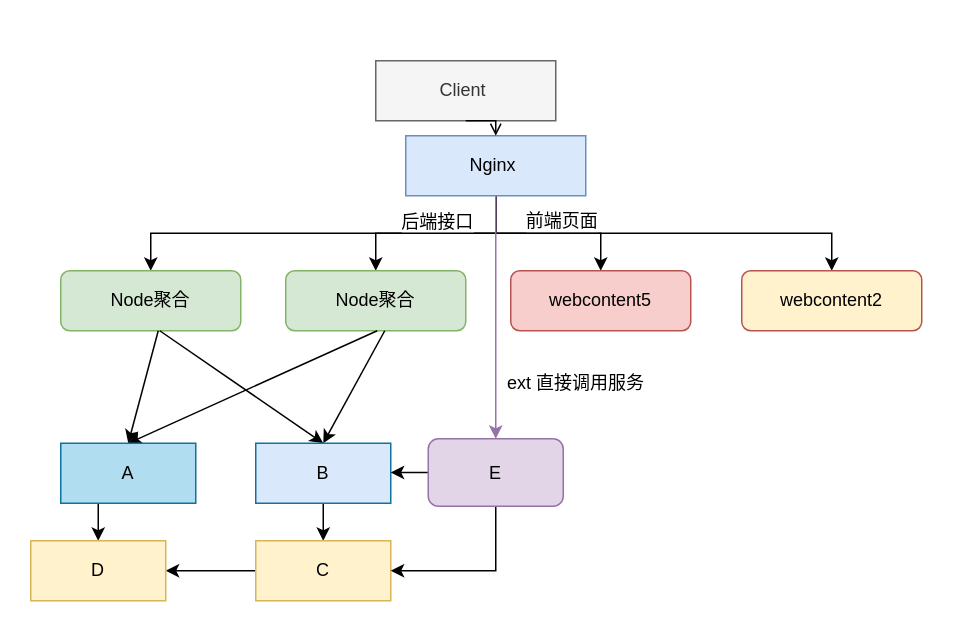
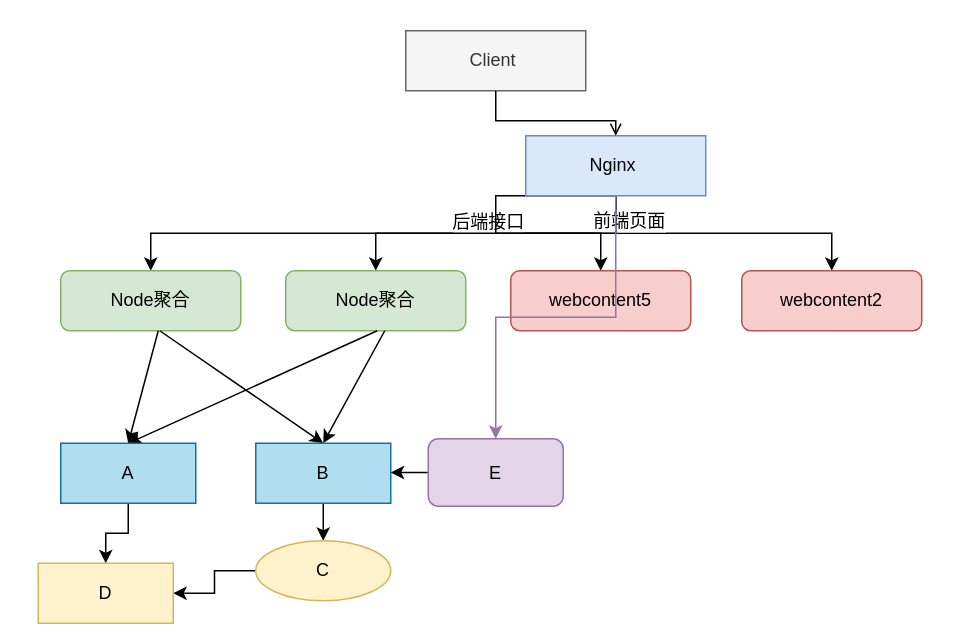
(466, 91) -> (496, 61)
(496, 166) -> (616, 166)
(832, 301) -> (832, 301)
(587, 383) -> none
(323, 473) -> (323, 473)
(98, 571) -> (106, 593)
(323, 571) -> (323, 571)
(481, 571) -> none
